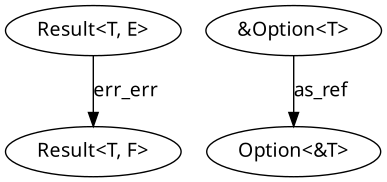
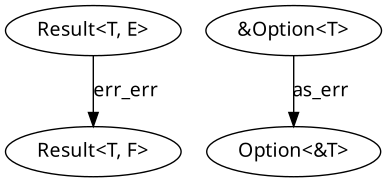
(321, 91) -> (321, 91)
